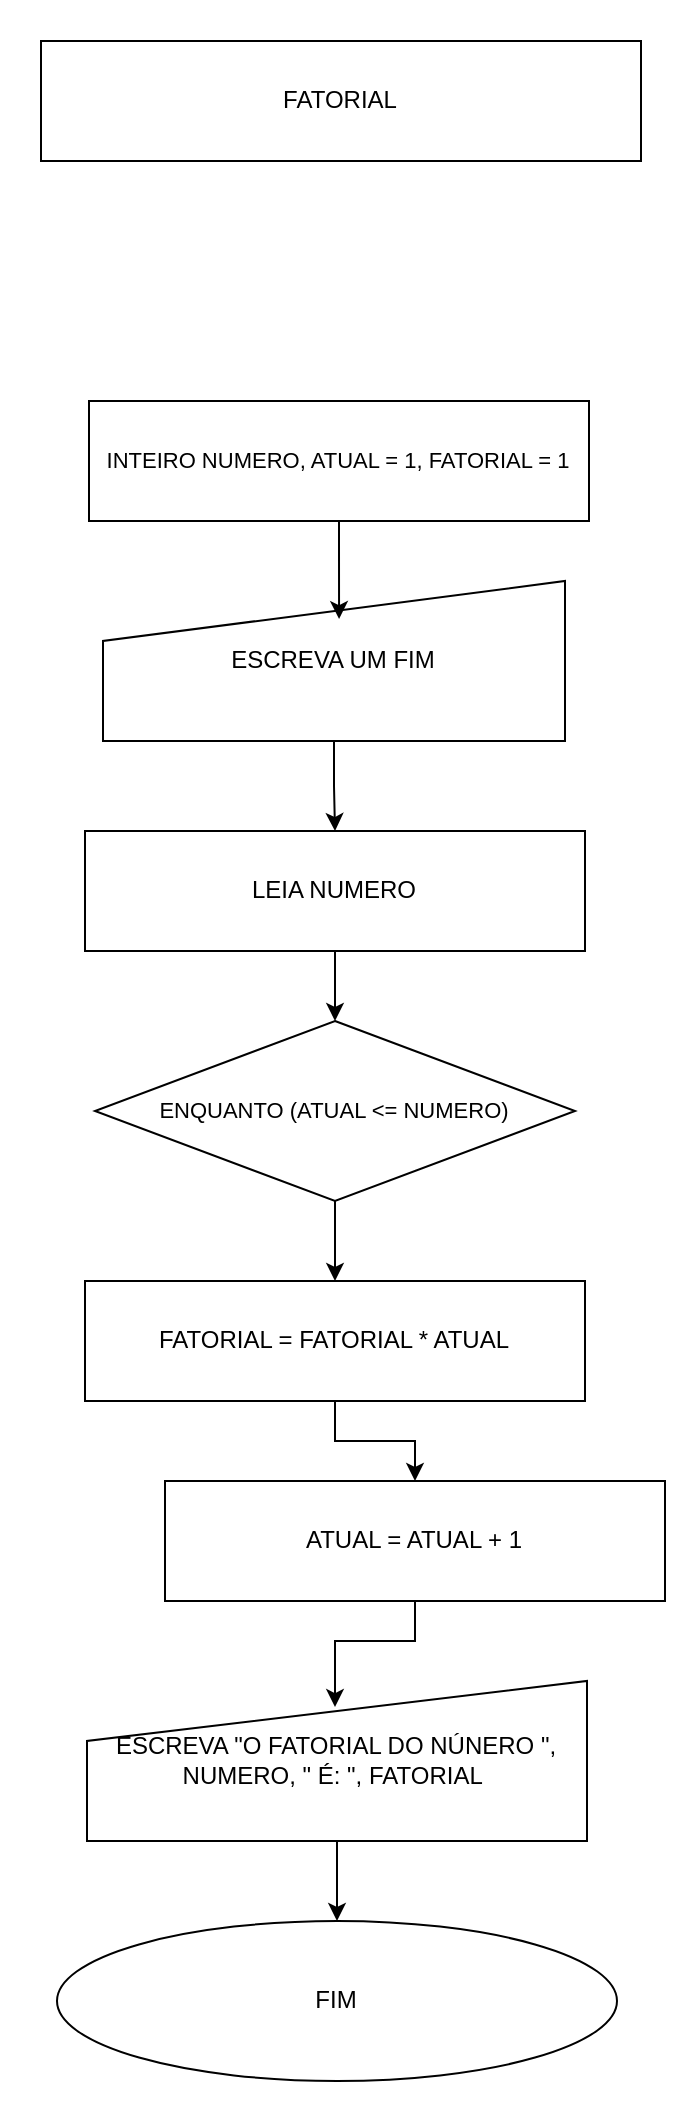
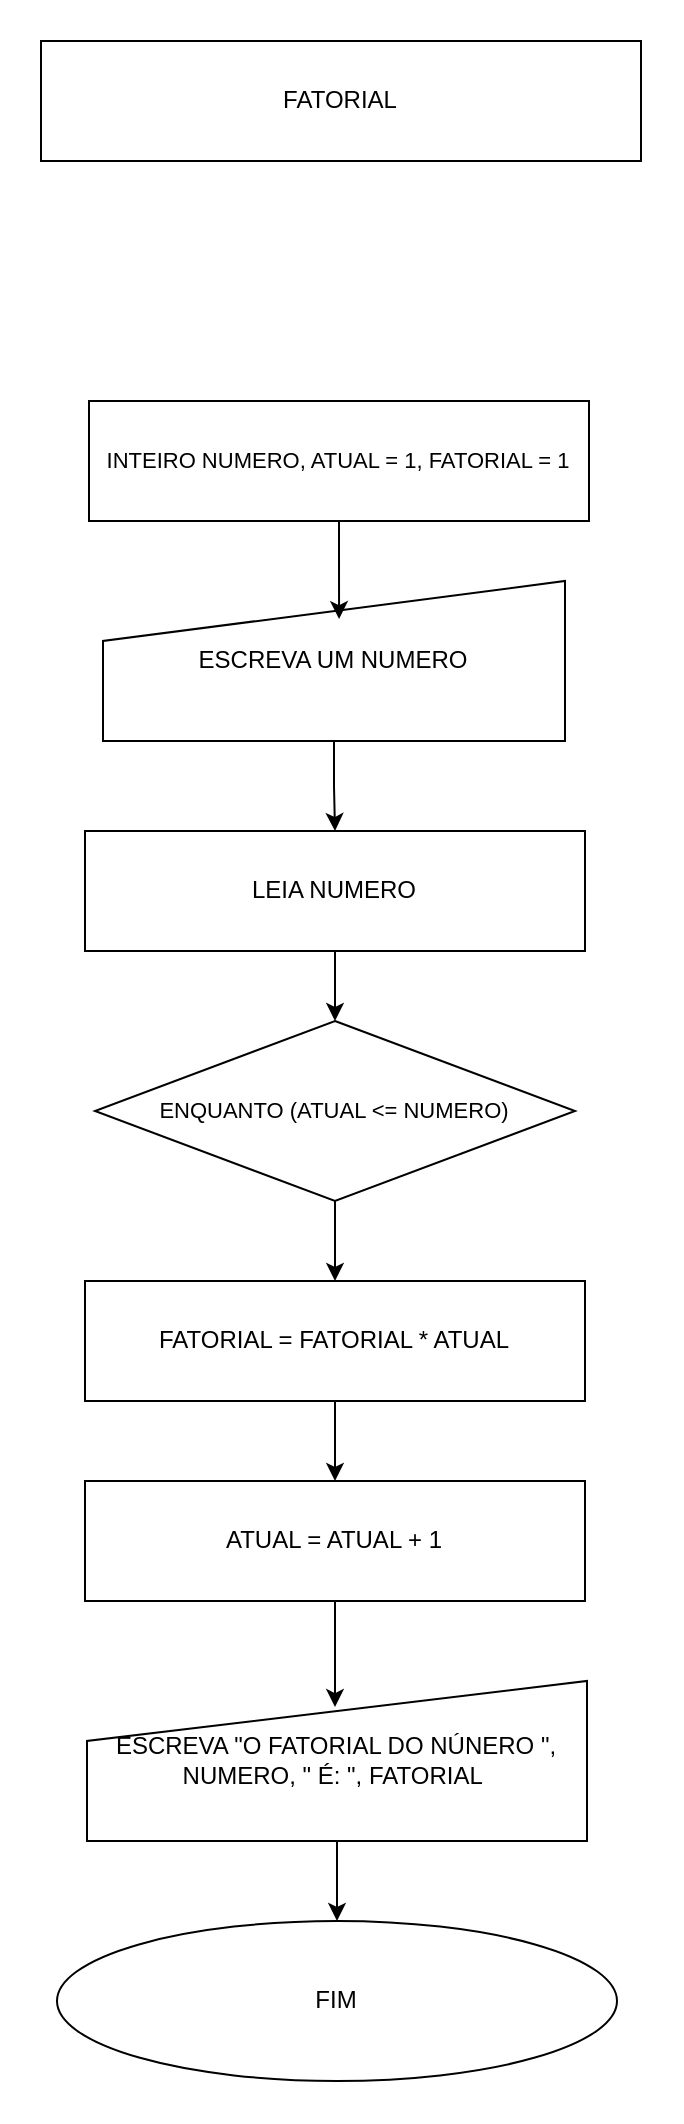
(334, 661) -> (334, 661)
(415, 1541) -> (335, 1541)
